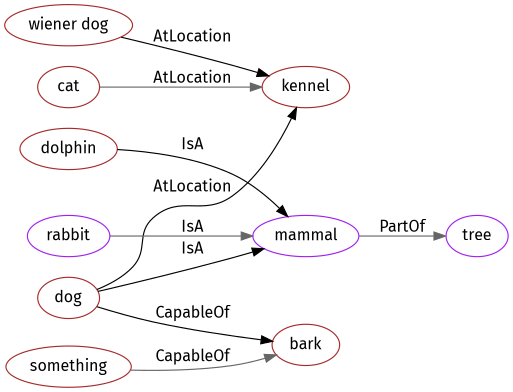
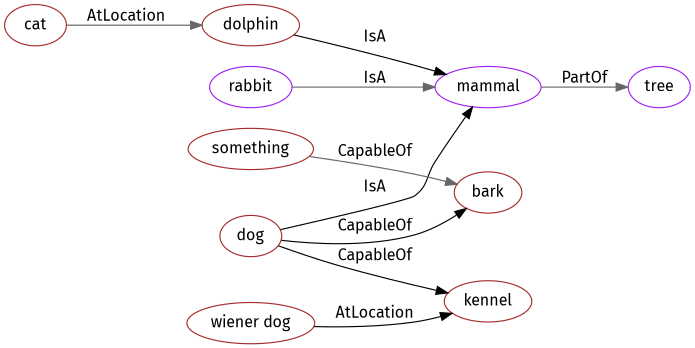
(175, 87) -> (129, 25)
(193, 187) -> (375, 256)
